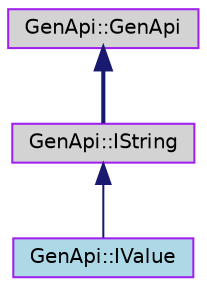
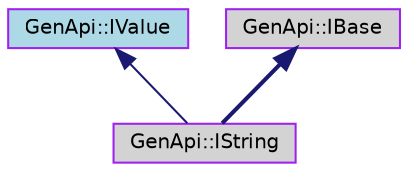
(103, 29) -> (313, 29)
(103, 211) -> (159, 94)
